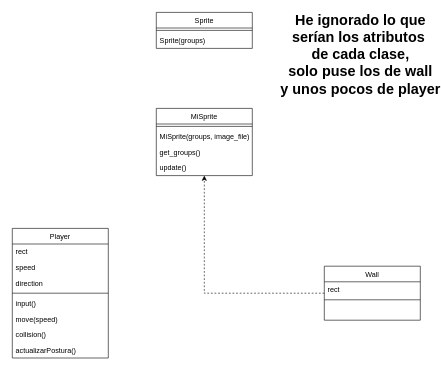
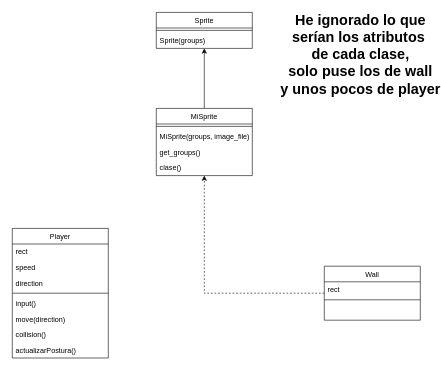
none -> (204, 53)
(176, 168) -> (173, 168)
(38, 319) -> (44, 319)
